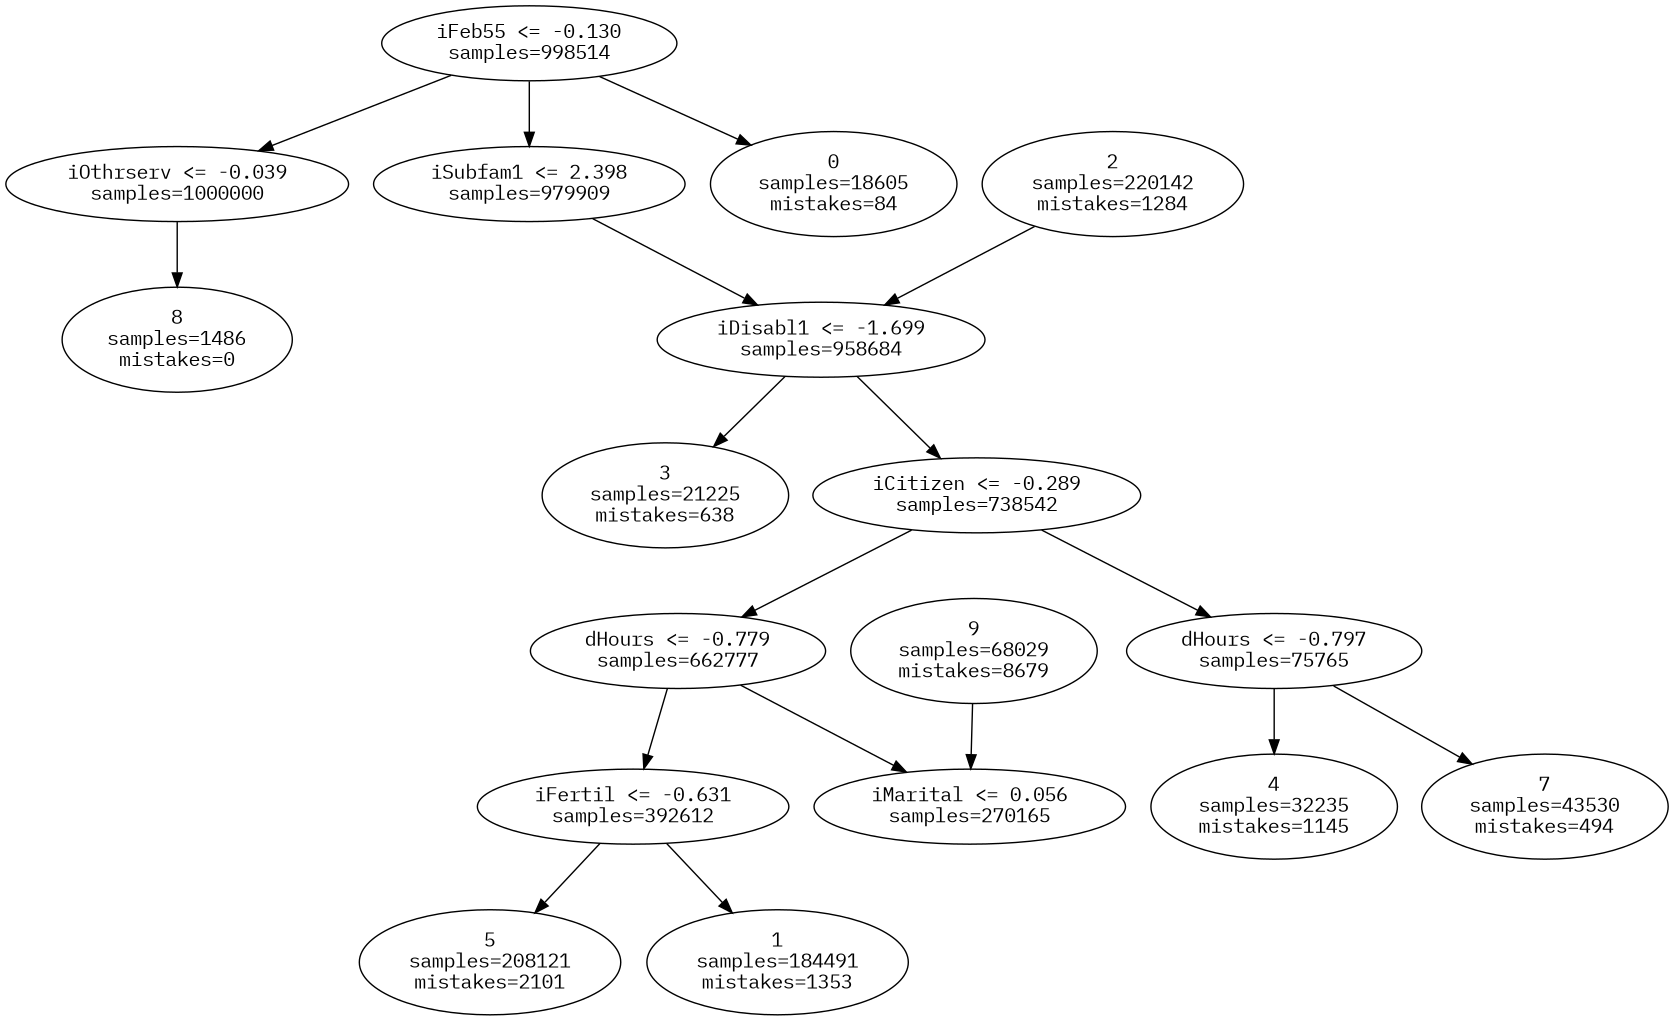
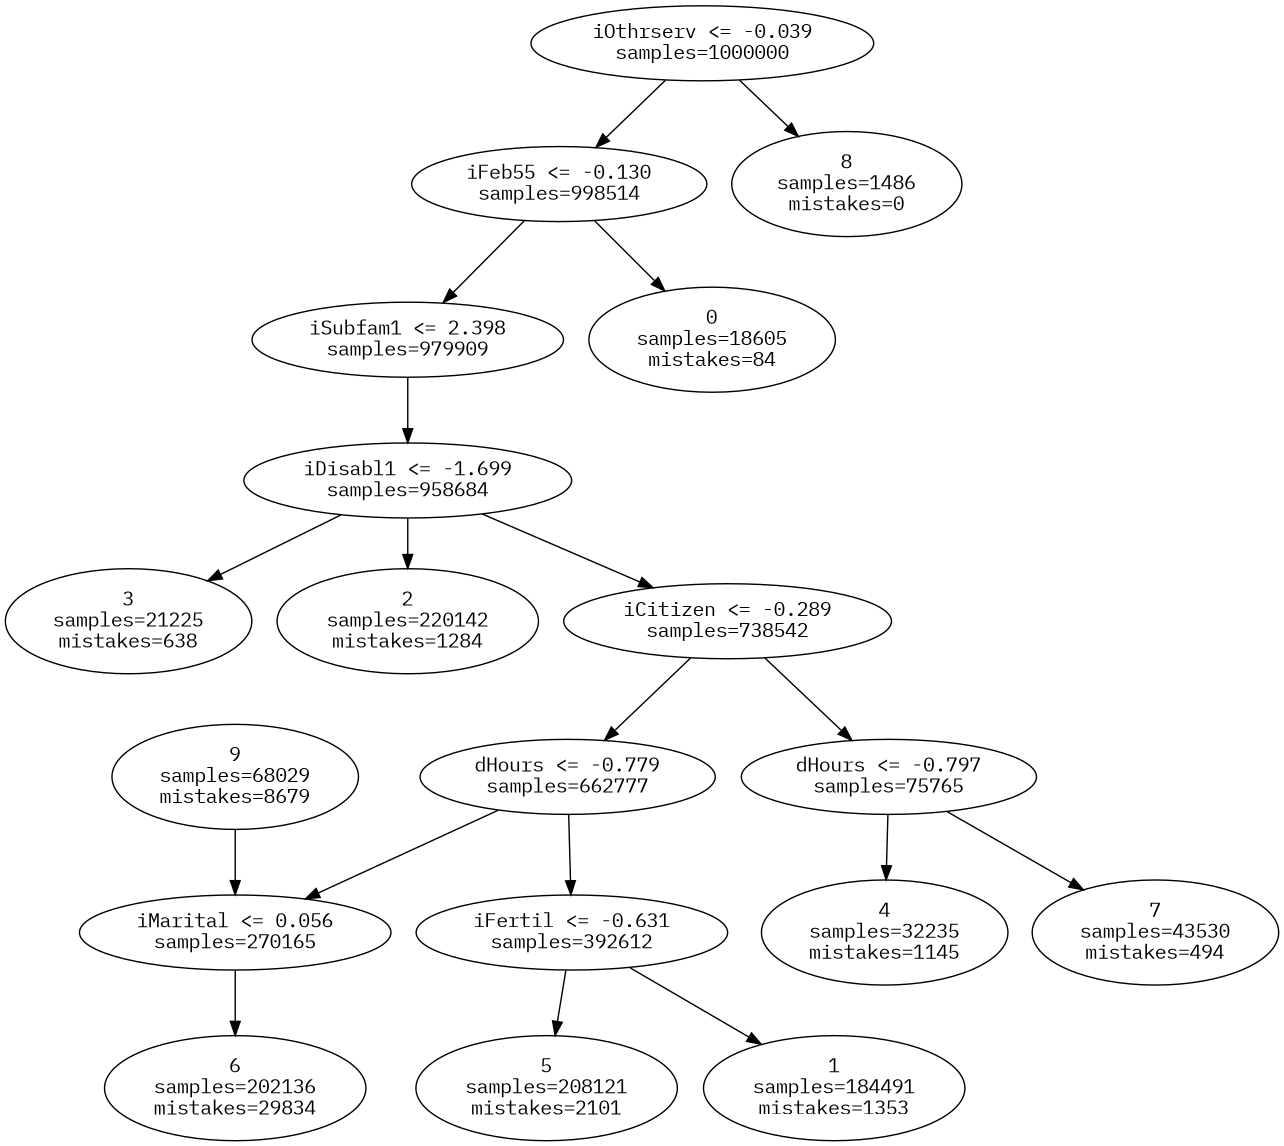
(362, 110) -> (636, 109)
(966, 262) -> (408, 536)
none -> (235, 1088)
